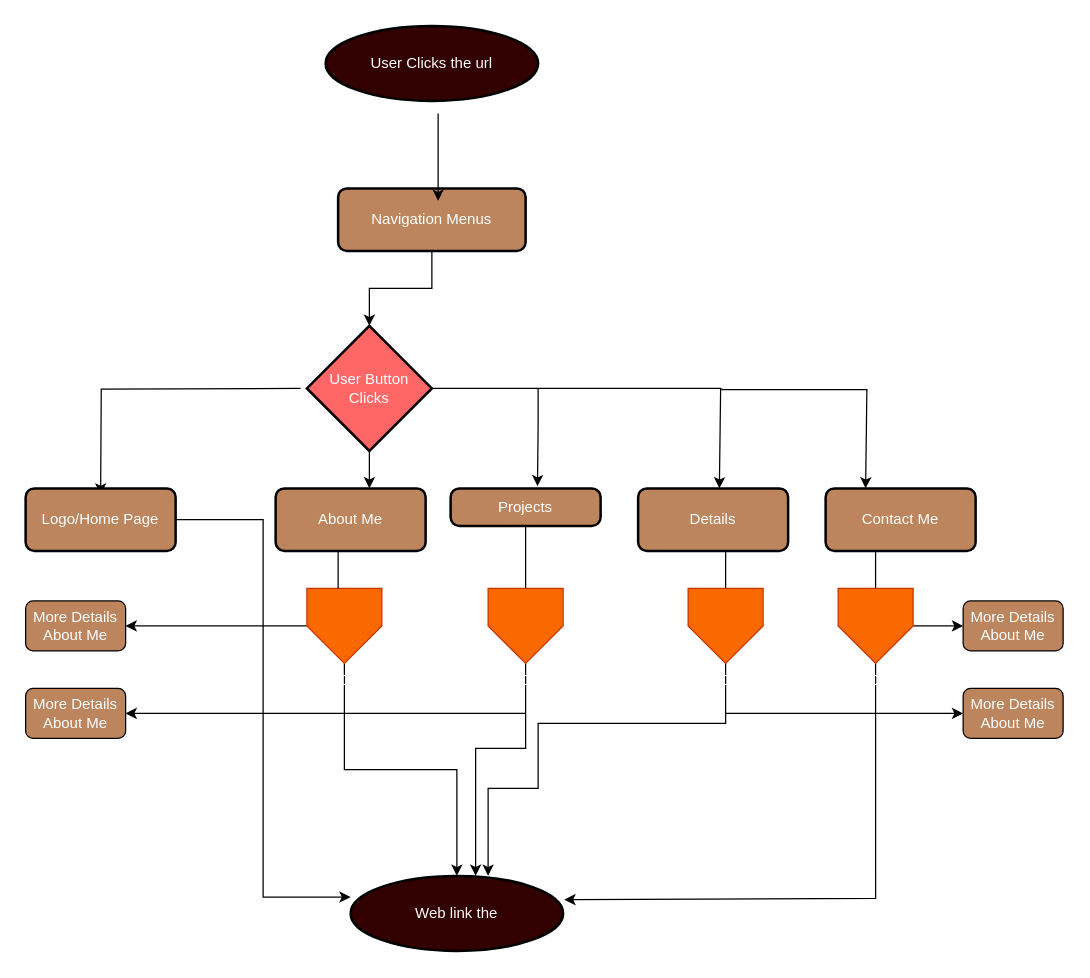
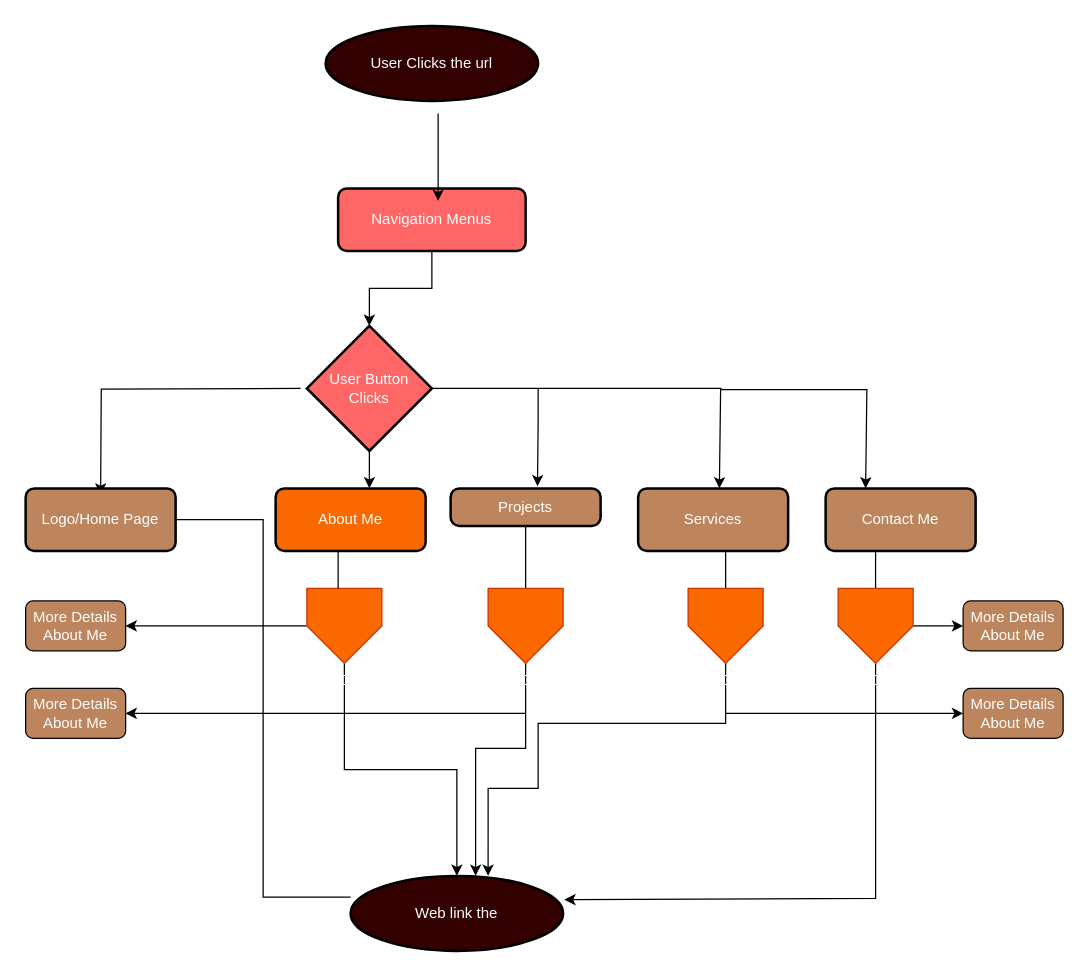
(432, 219) -> (432, 219)
(351, 519) -> (351, 519)
(713, 519) -> (713, 519)
(341, 897) -> (344, 897)
